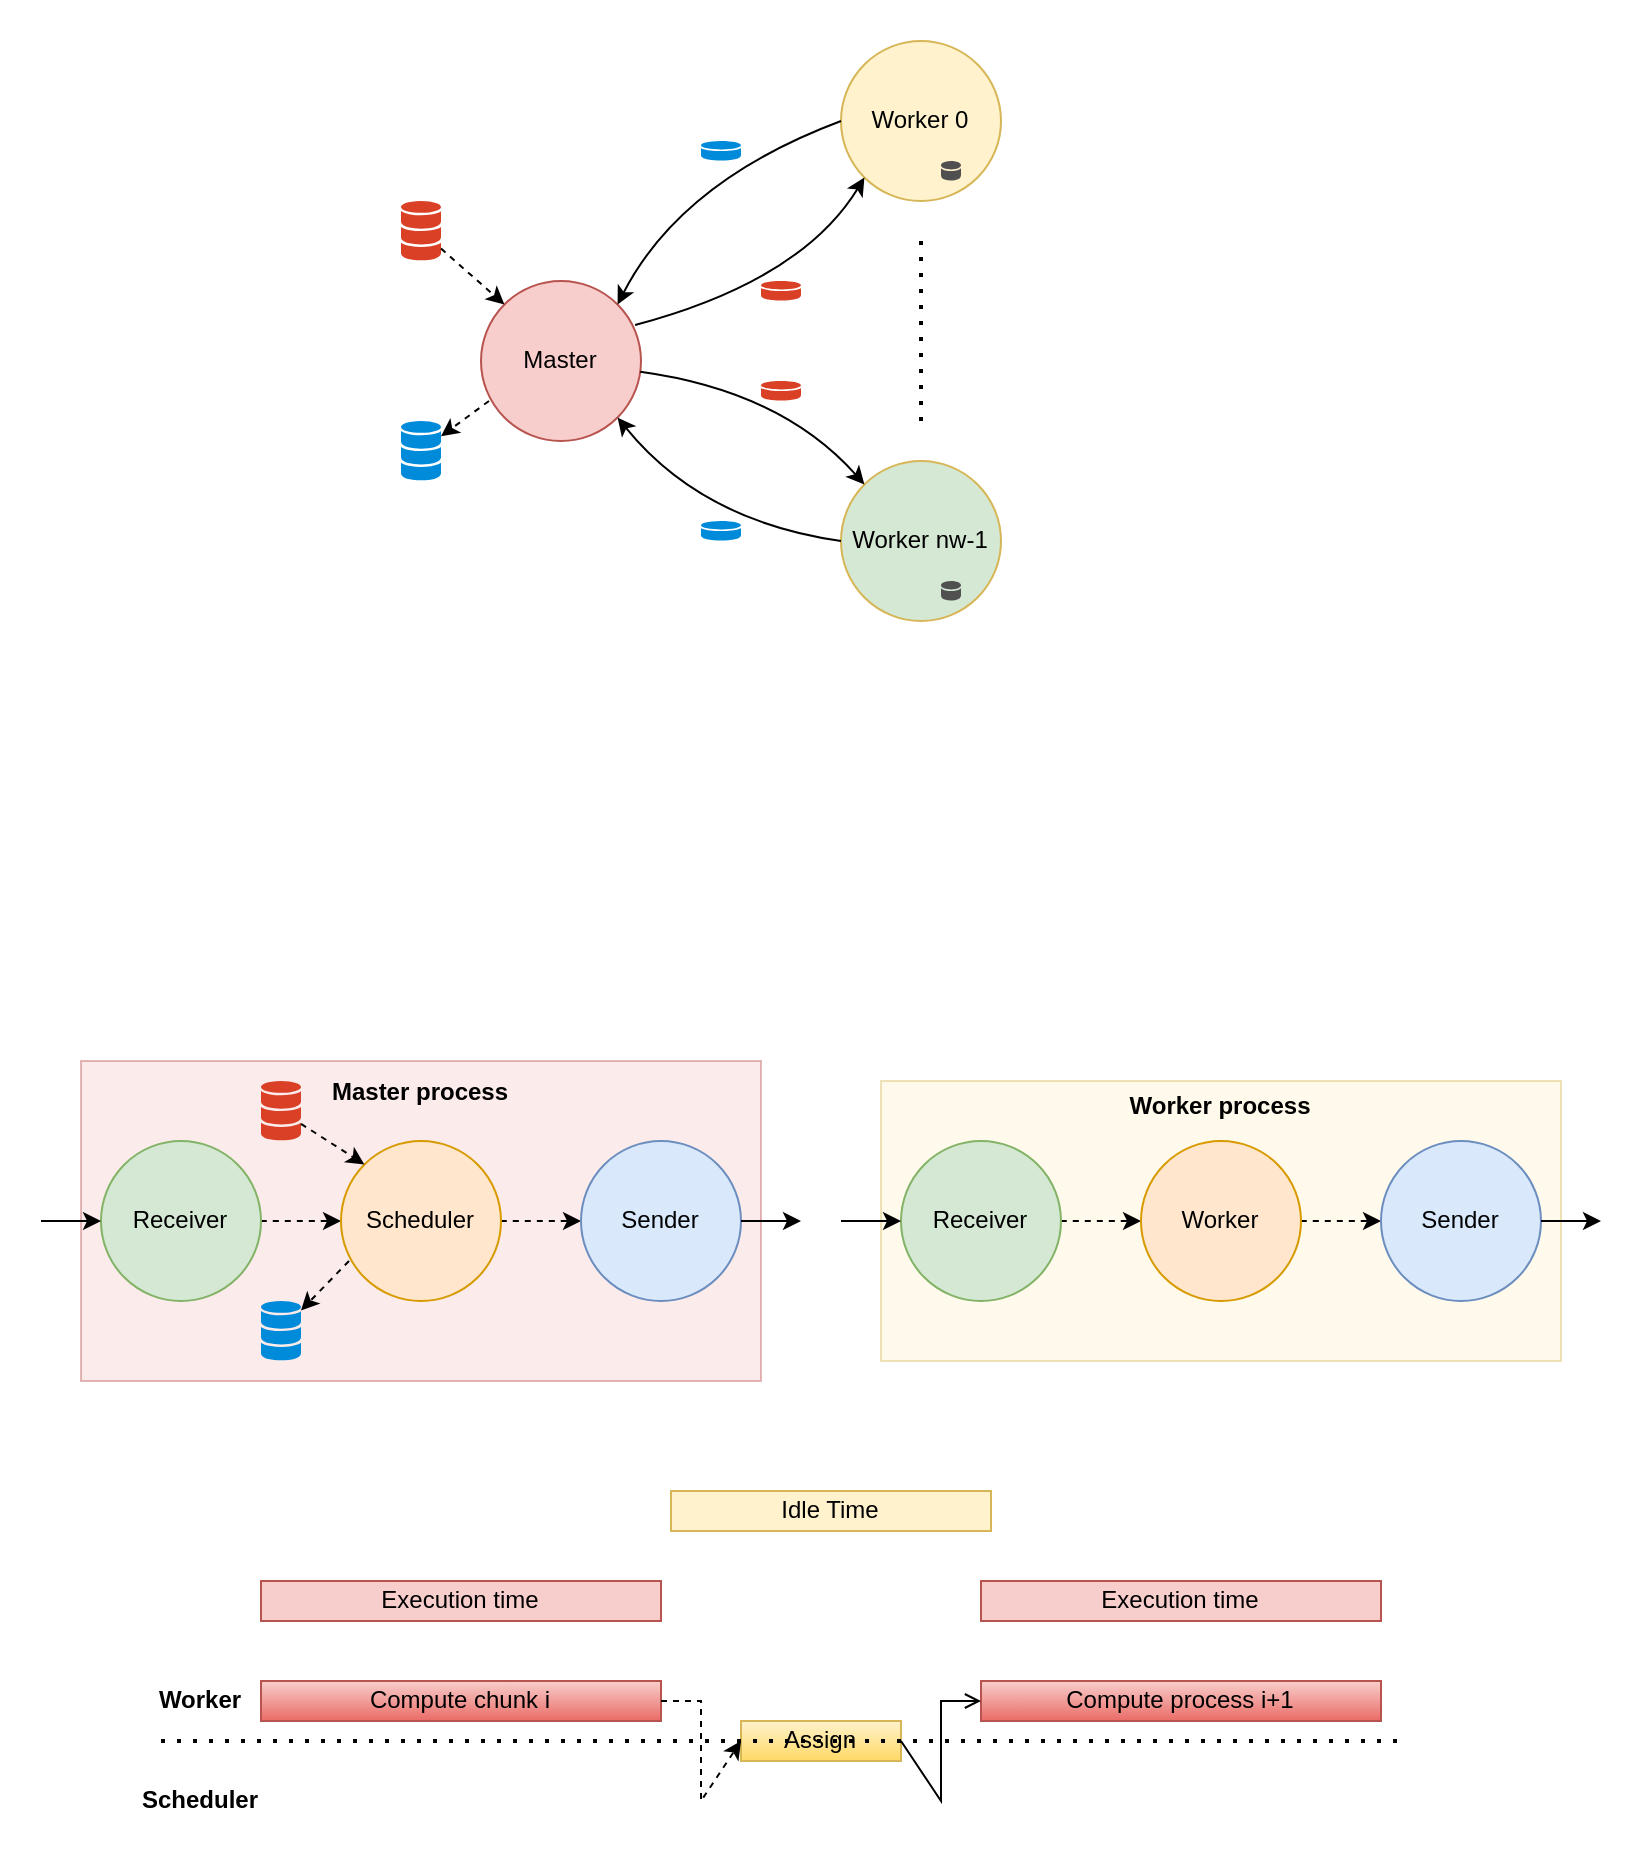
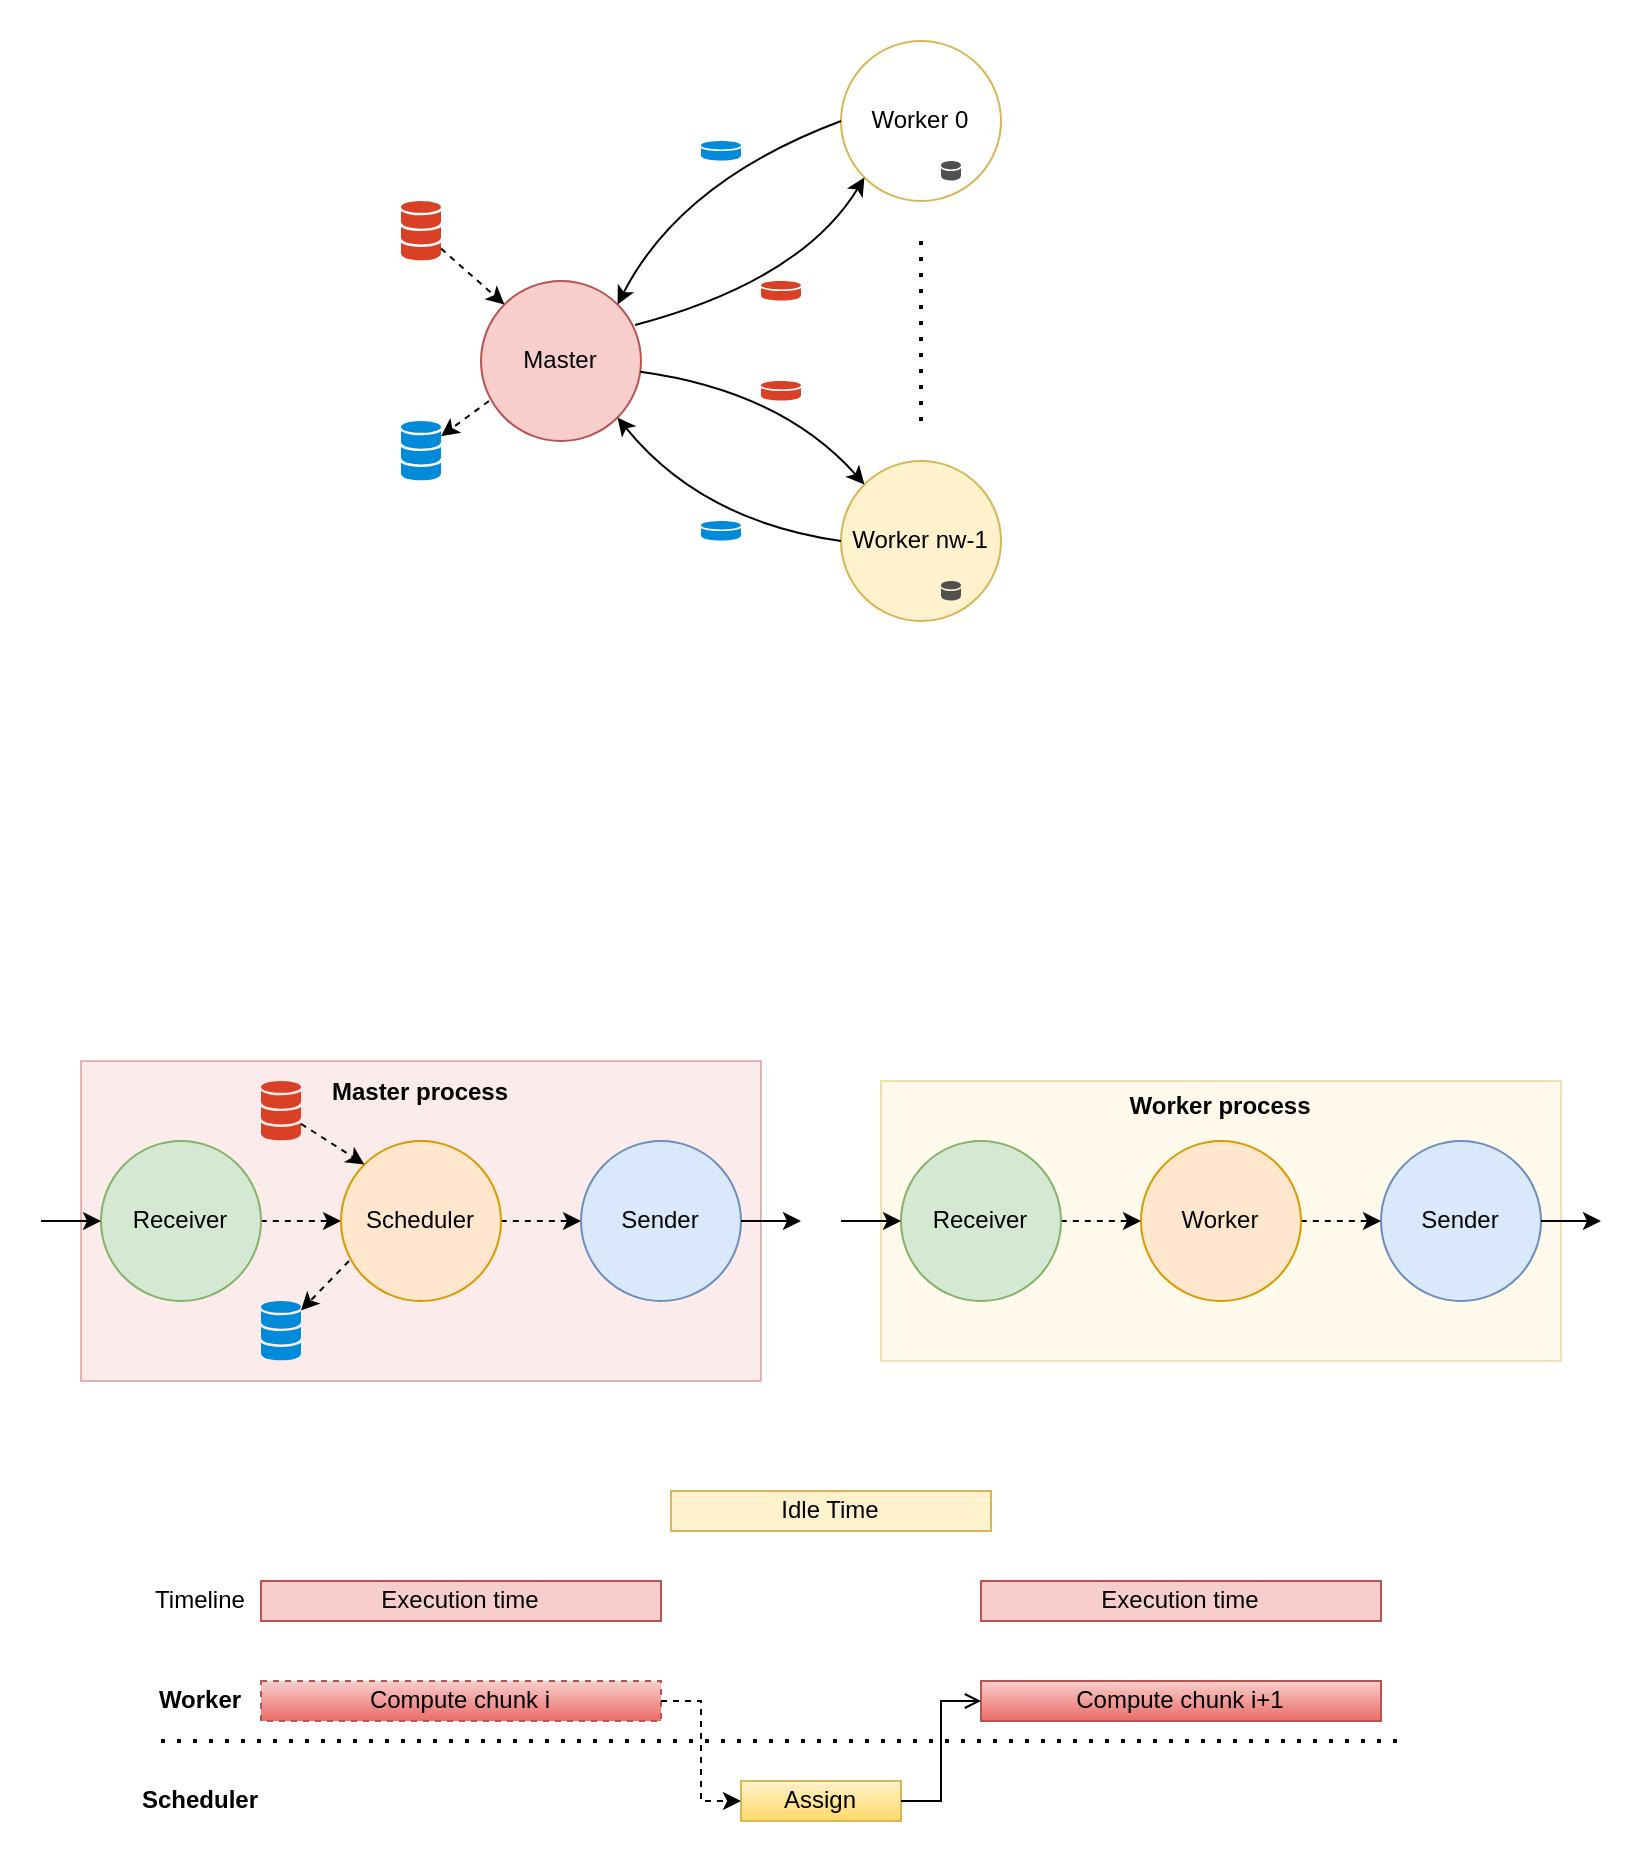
(921, 121) -> (921, 121)
(921, 541) -> (921, 541)
none -> (201, 1601)
(461, 1701) -> (461, 1701)
(1181, 1701) -> (1181, 1701)
(821, 1741) -> (821, 1801)
